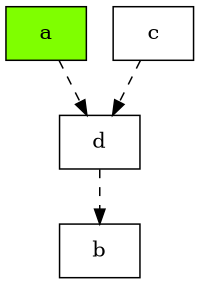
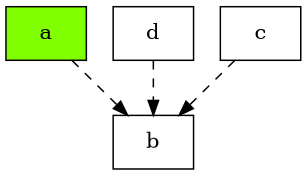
(70, 81) -> (94, 83)
(130, 81) -> (212, 83)
